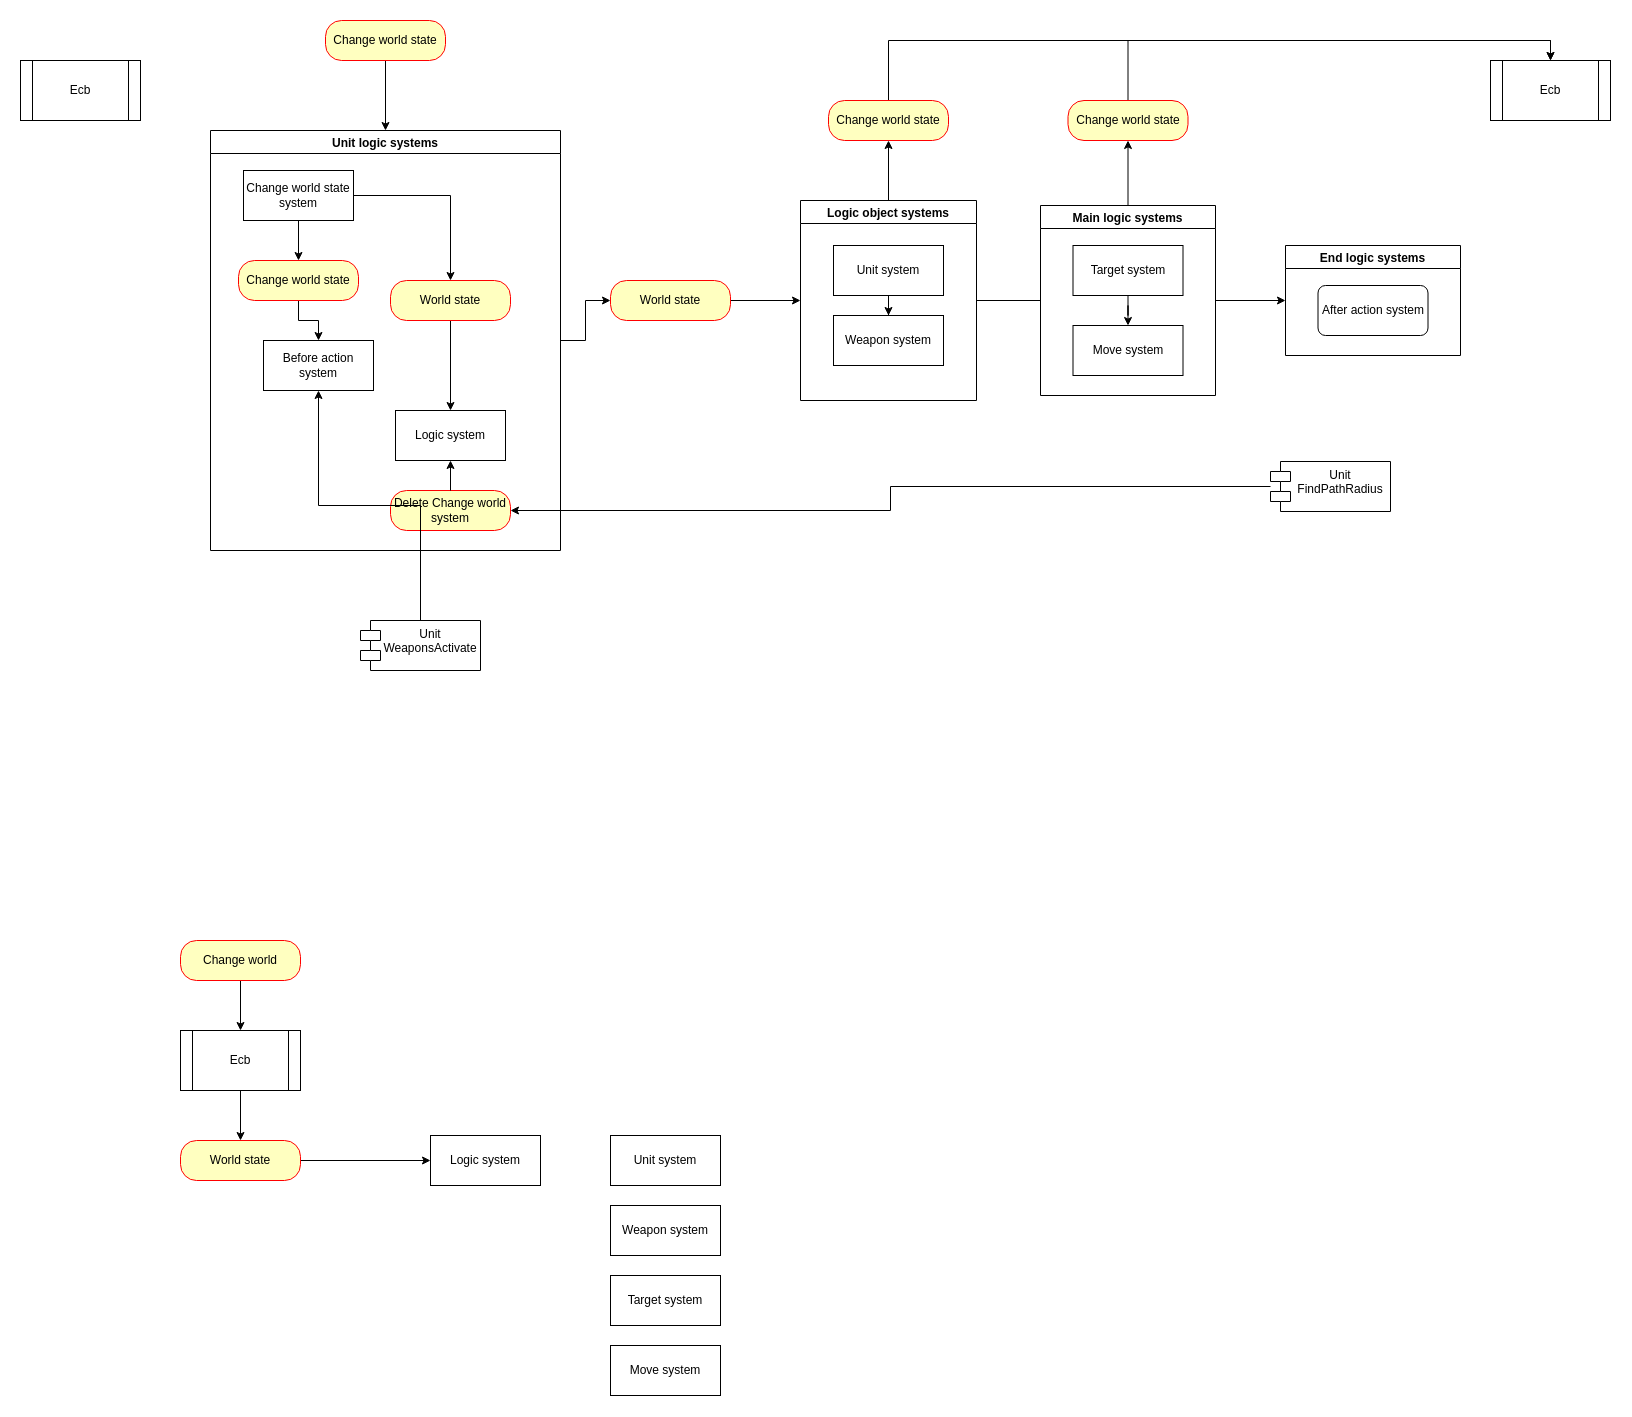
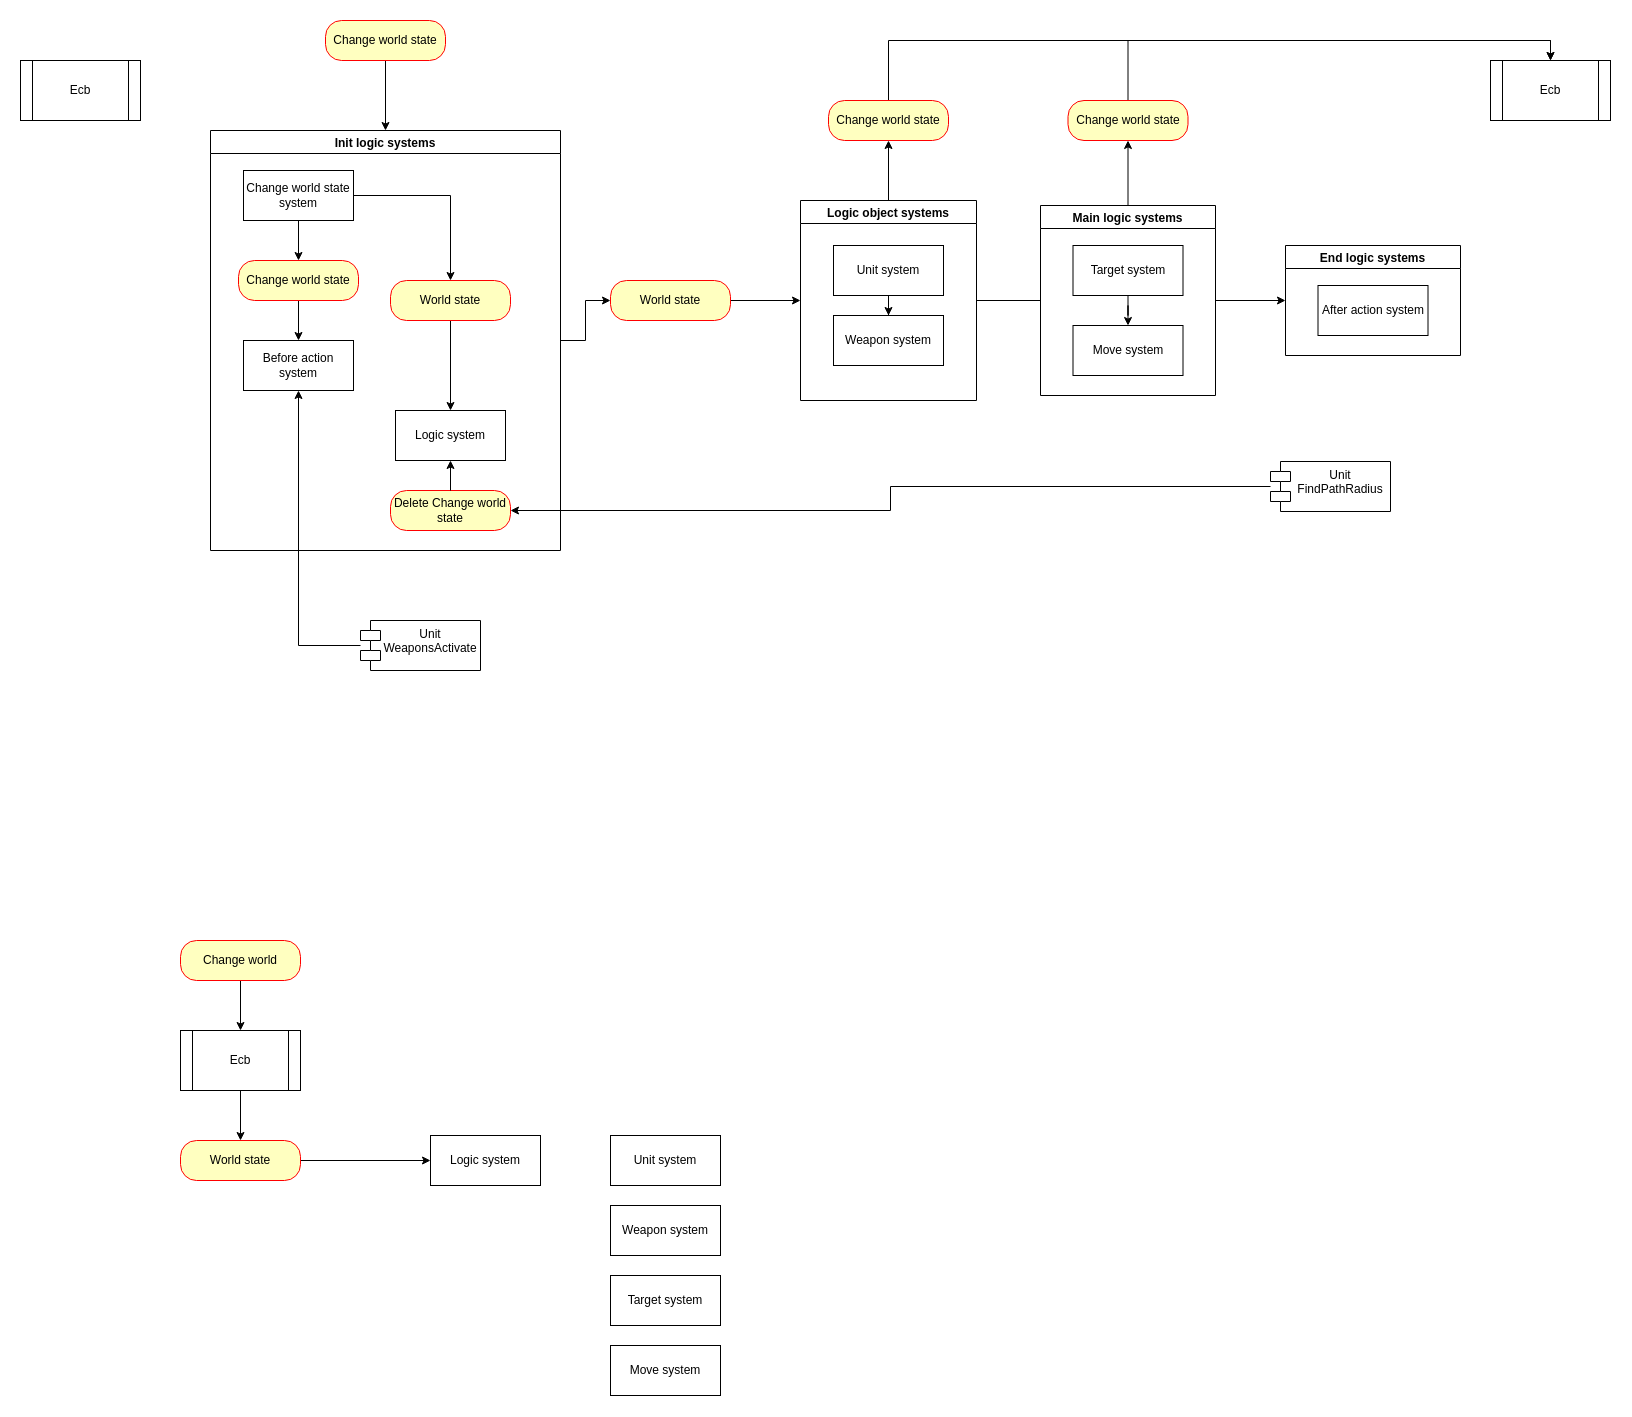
(385, 143) -> (385, 143)
(1373, 311) -> (1373, 311)
(319, 366) -> (299, 366)
(451, 511) -> (451, 511)
